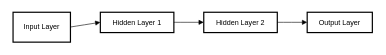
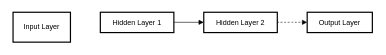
(290, 22) -> (290, 22)
(84, 25) -> none
